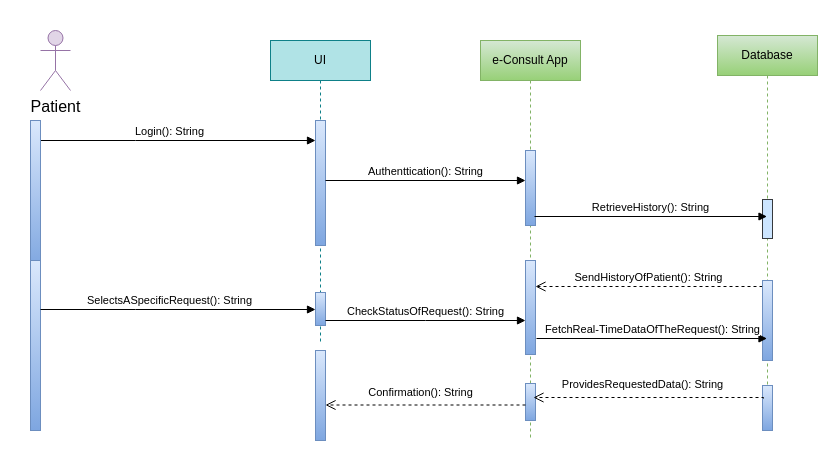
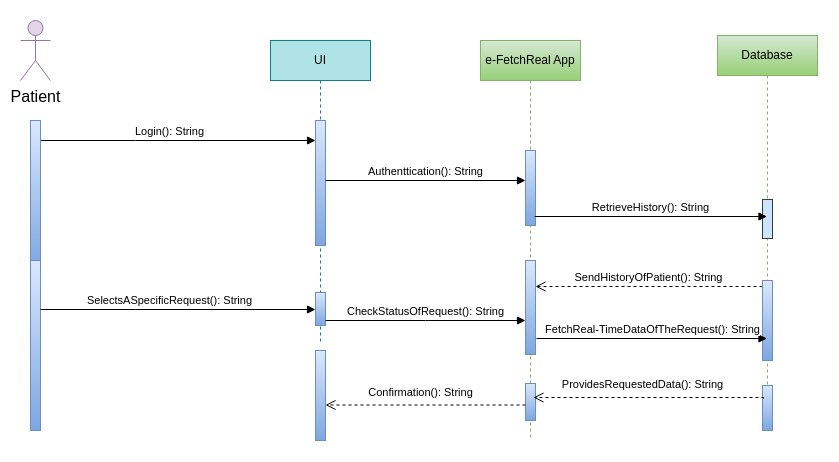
(56, 61) -> (36, 51)
(531, 61) -> (531, 61)
